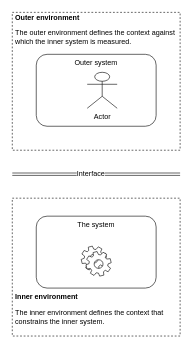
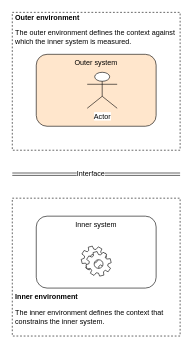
(96, 63) -> (96, 63)
(96, 225) -> (96, 225)
